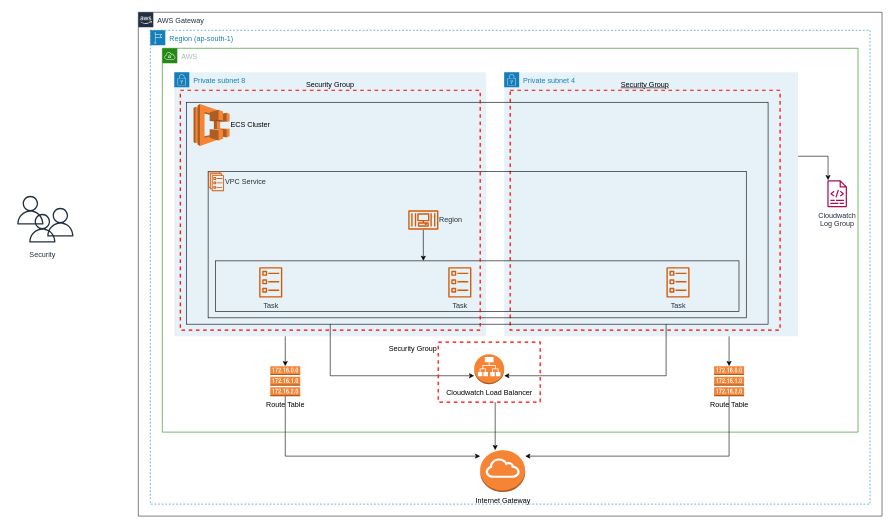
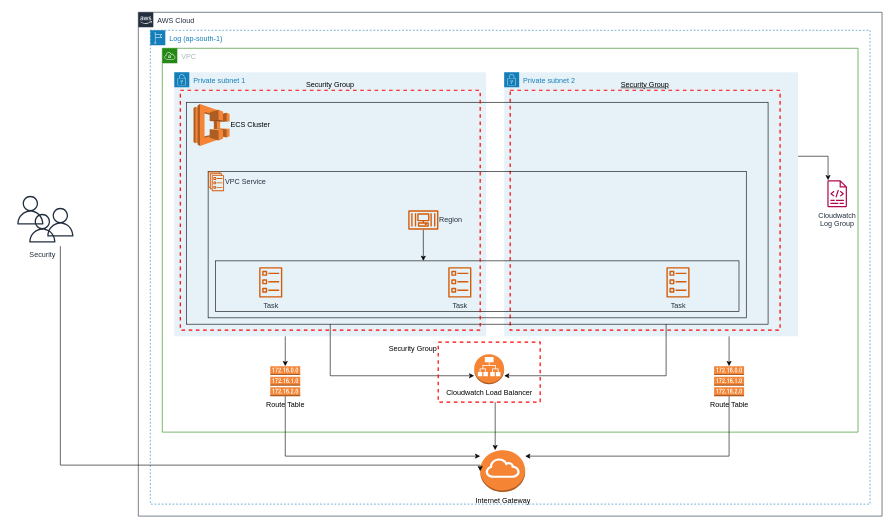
(179, 21) -> (174, 21)
(206, 39) -> (201, 39)
(188, 57) -> (188, 57)
(223, 81) -> (223, 81)
(553, 81) -> (553, 81)
none -> (60, 357)
